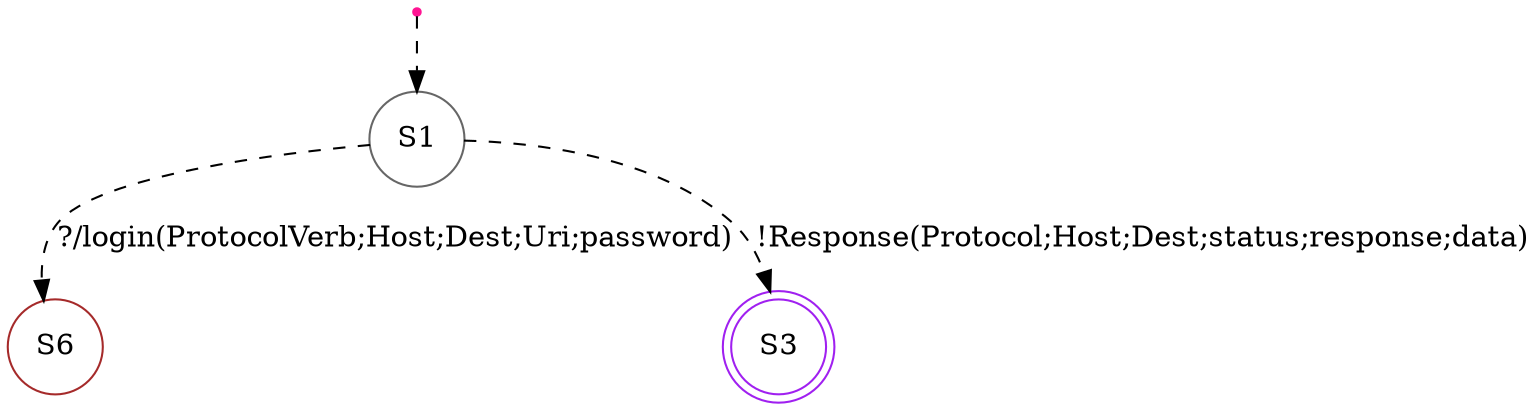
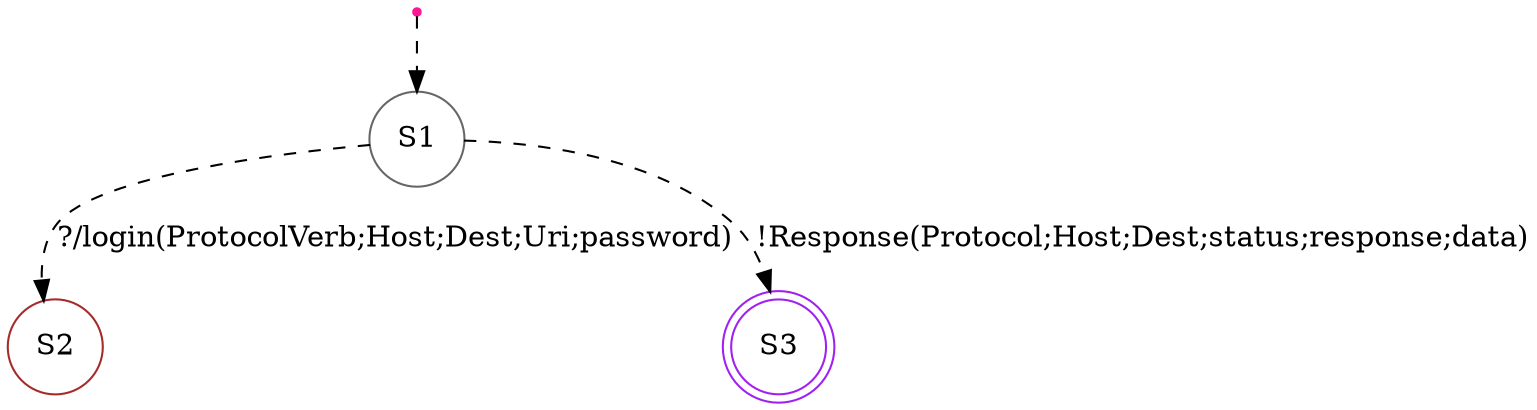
(55, 347) -> (55, 347)
